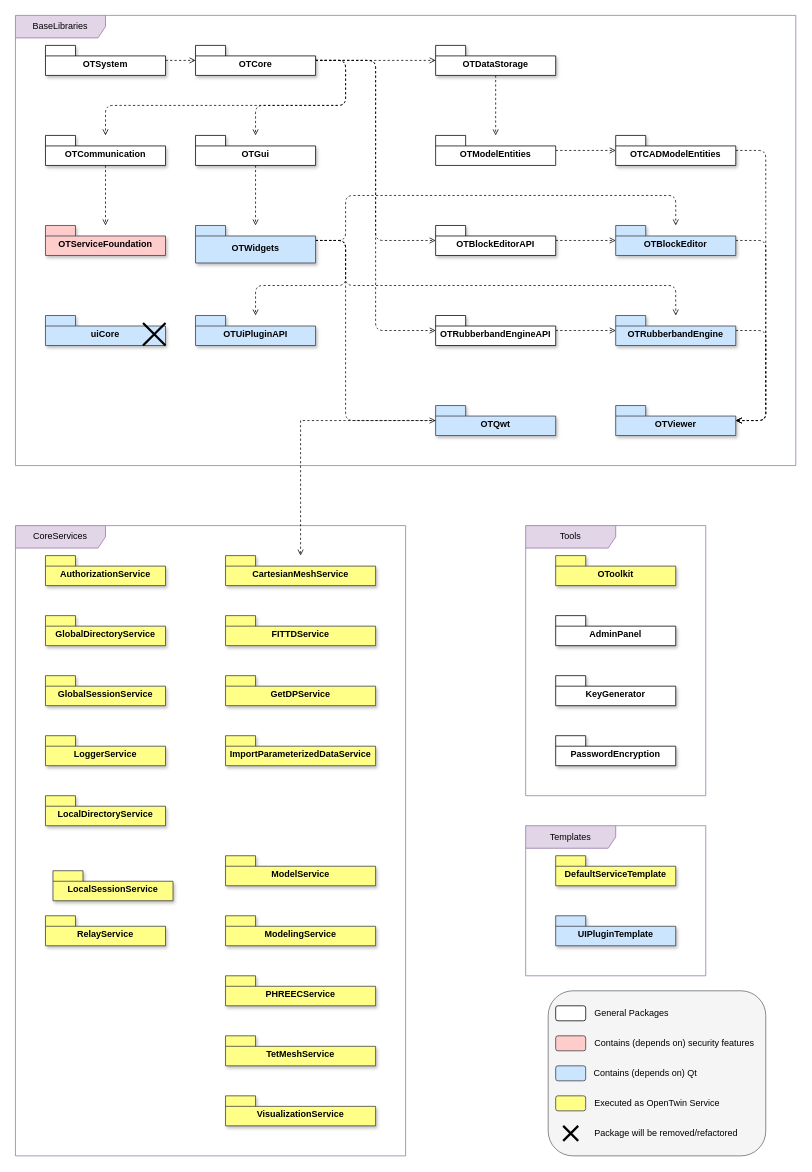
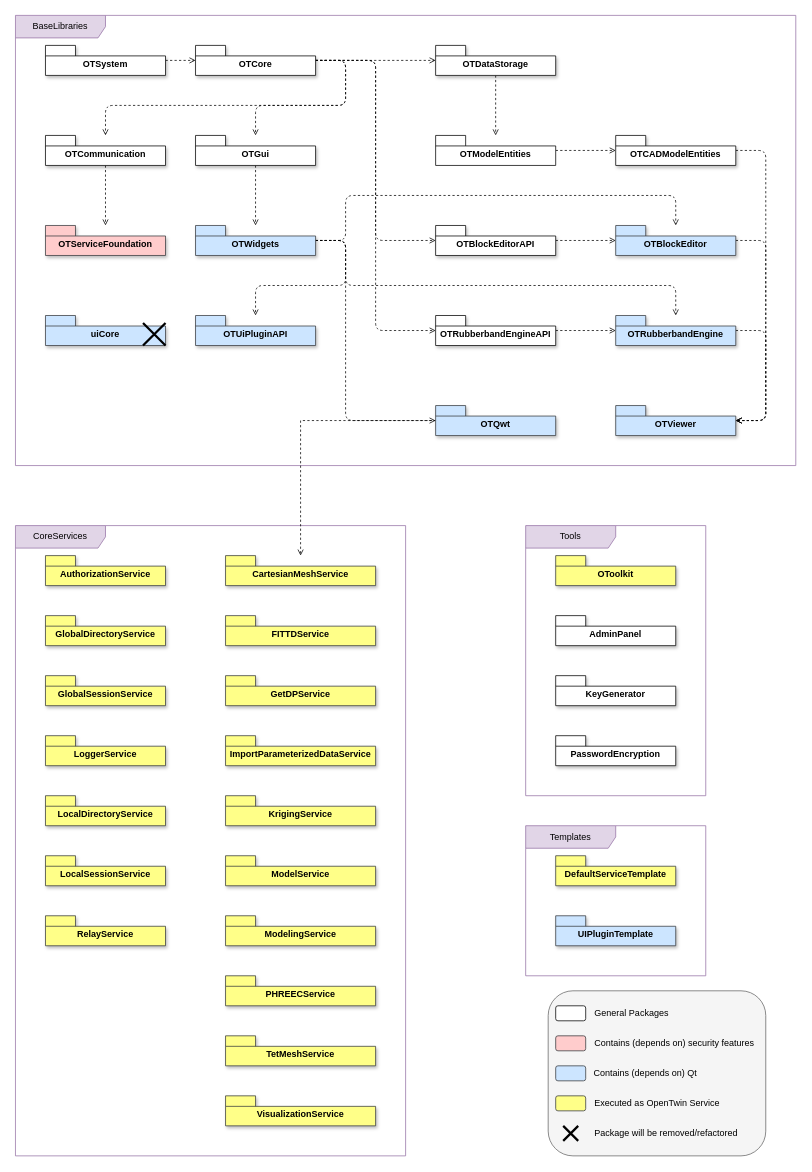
(255, 244) -> (255, 240)
none -> (300, 810)
(113, 885) -> (105, 870)
